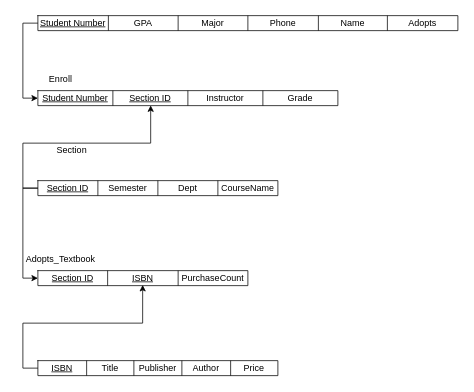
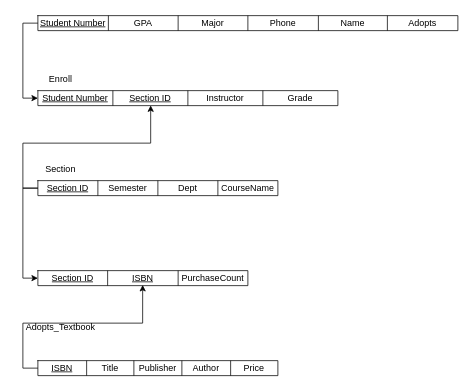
(72, 150) -> (60, 169)
(60, 259) -> (60, 327)
